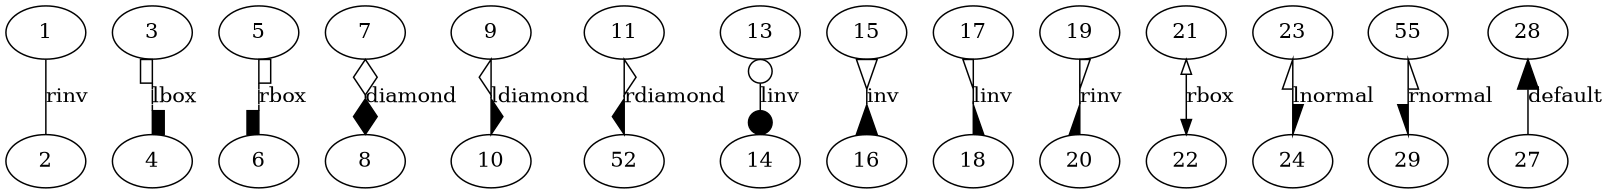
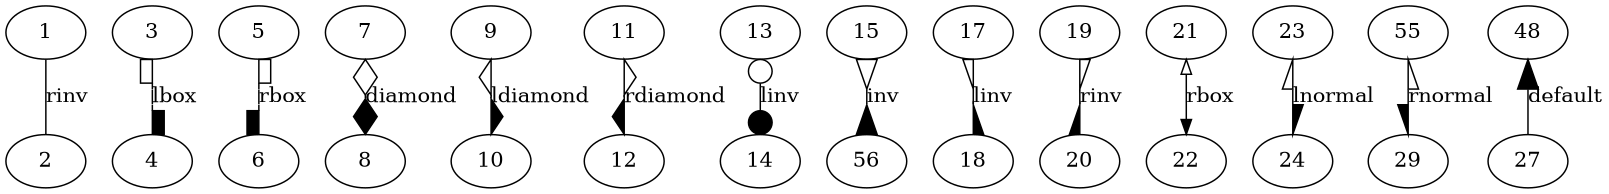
(1528, 33) -> (1528, 33)
(624, 161) -> (624, 161)
(867, 161) -> (867, 161)
